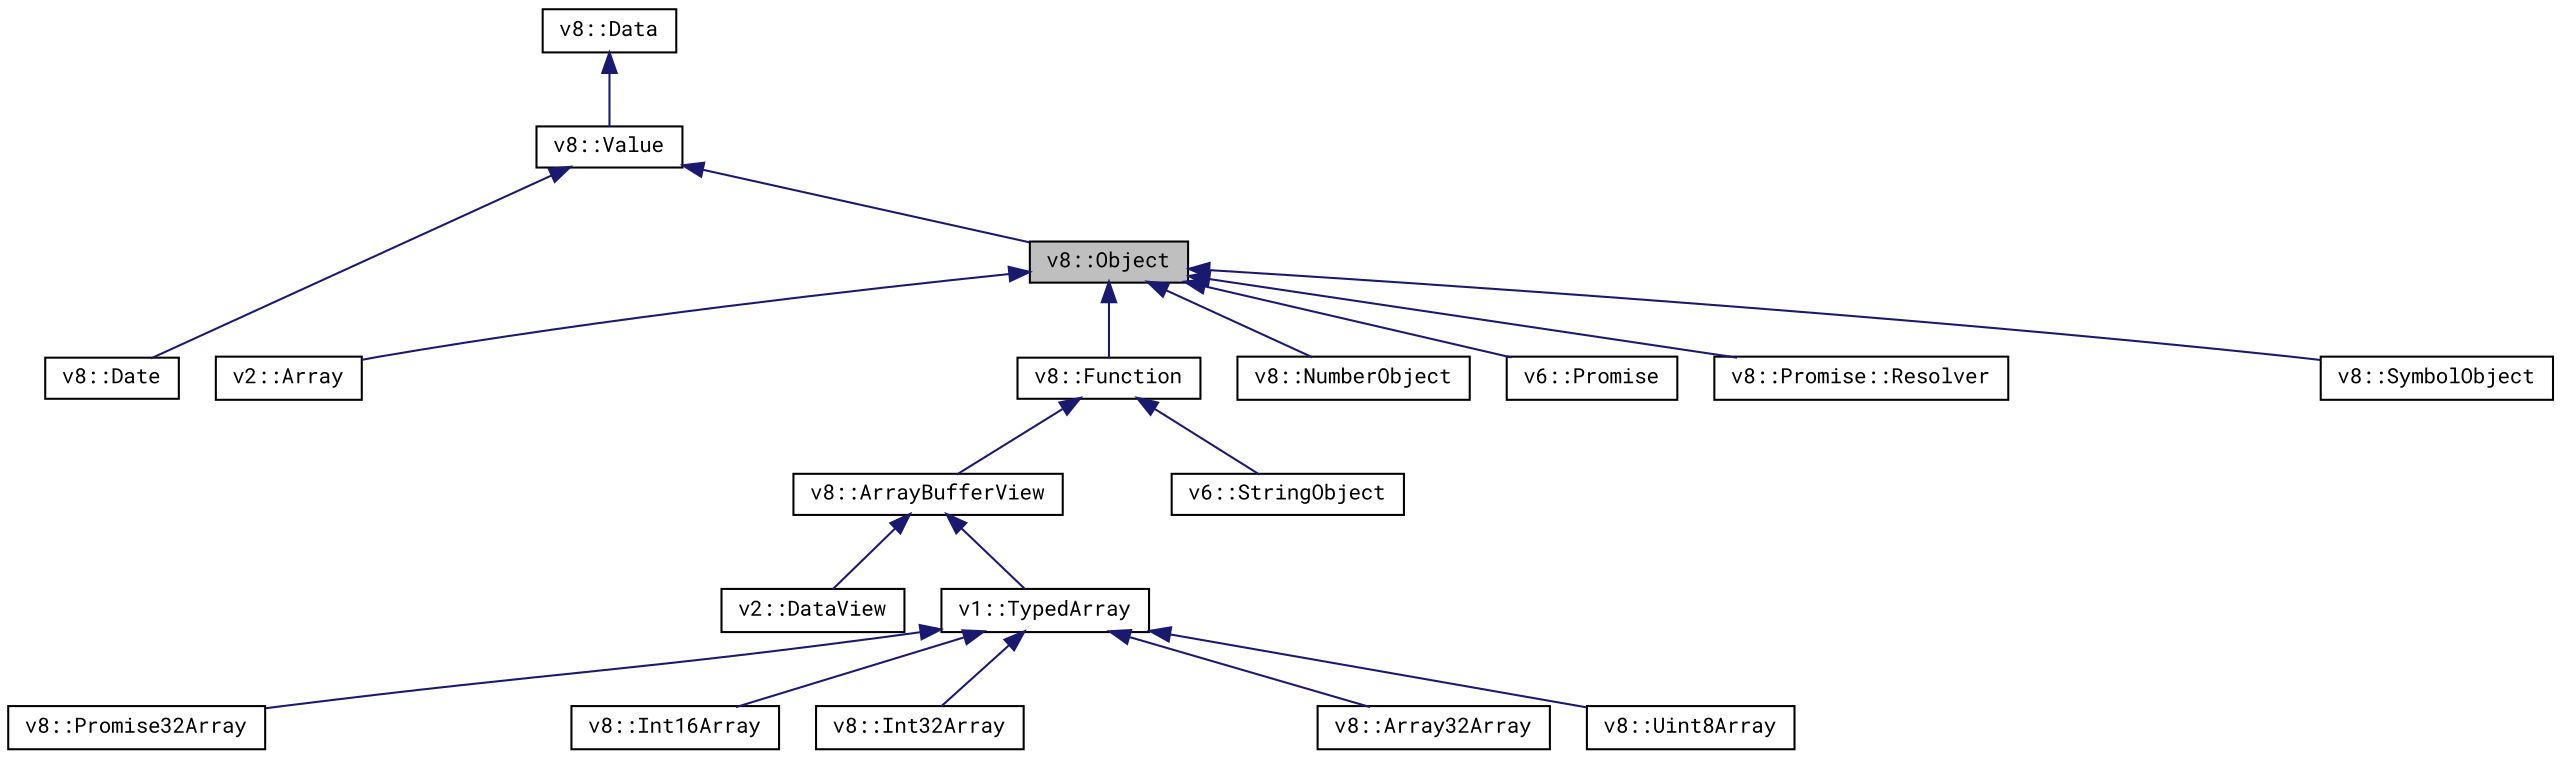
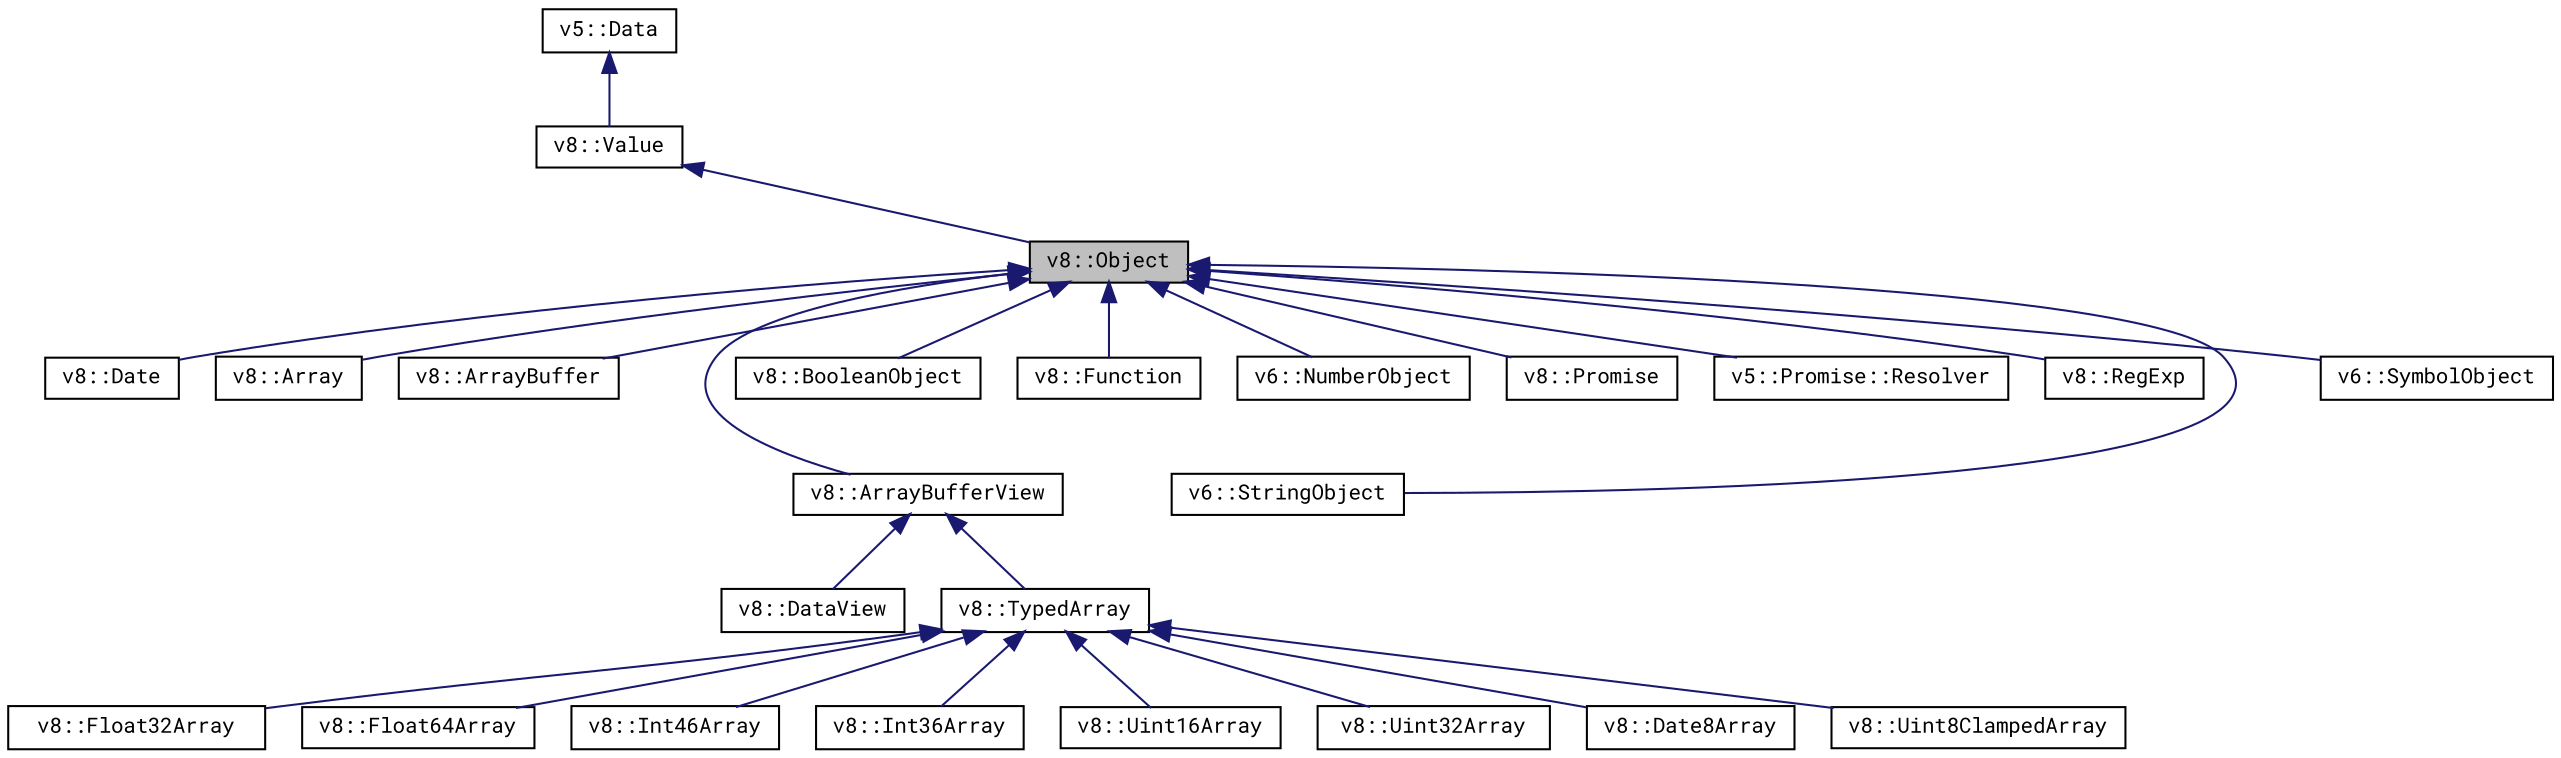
(609, 31) -> (609, 31)
(351, 267) -> (593, 305)
(289, 378) -> (289, 378)
none -> (509, 378)
none -> (858, 378)
(1354, 378) -> (1354, 378)
(1592, 378) -> (1592, 378)
(1861, 378) -> (1861, 378)
none -> (2124, 378)
(2437, 378) -> (2437, 378)
(1010, 442) -> (724, 350)
(1207, 442) -> (2159, 329)
(813, 610) -> (813, 610)
(1045, 610) -> (1045, 610)
(137, 728) -> (137, 728)
none -> (418, 728)
(675, 728) -> (675, 728)
(920, 728) -> (920, 728)
none -> (1171, 728)
(1434, 728) -> (1434, 728)
(1691, 728) -> (1691, 728)
none -> (1978, 728)
